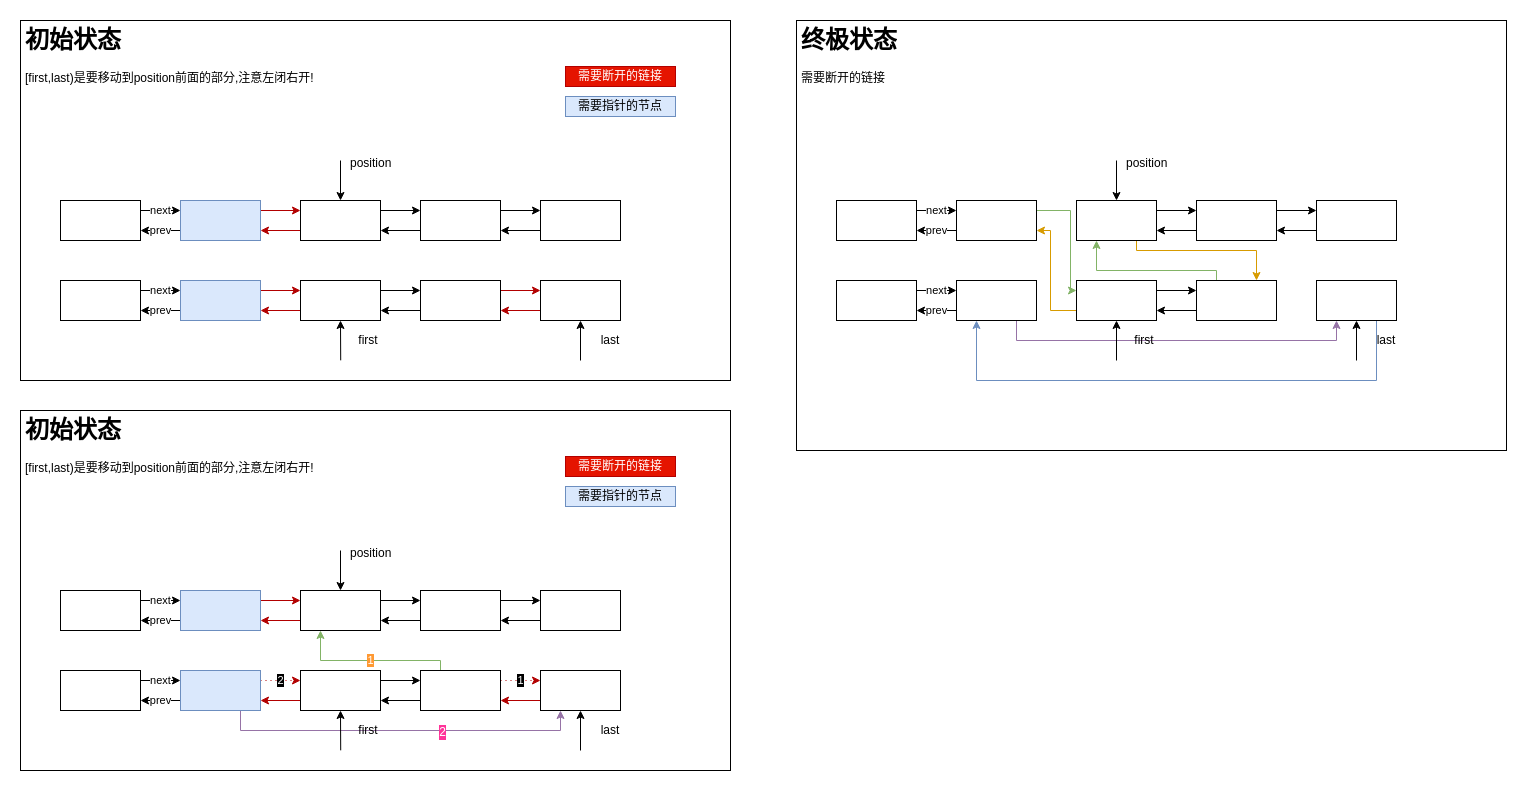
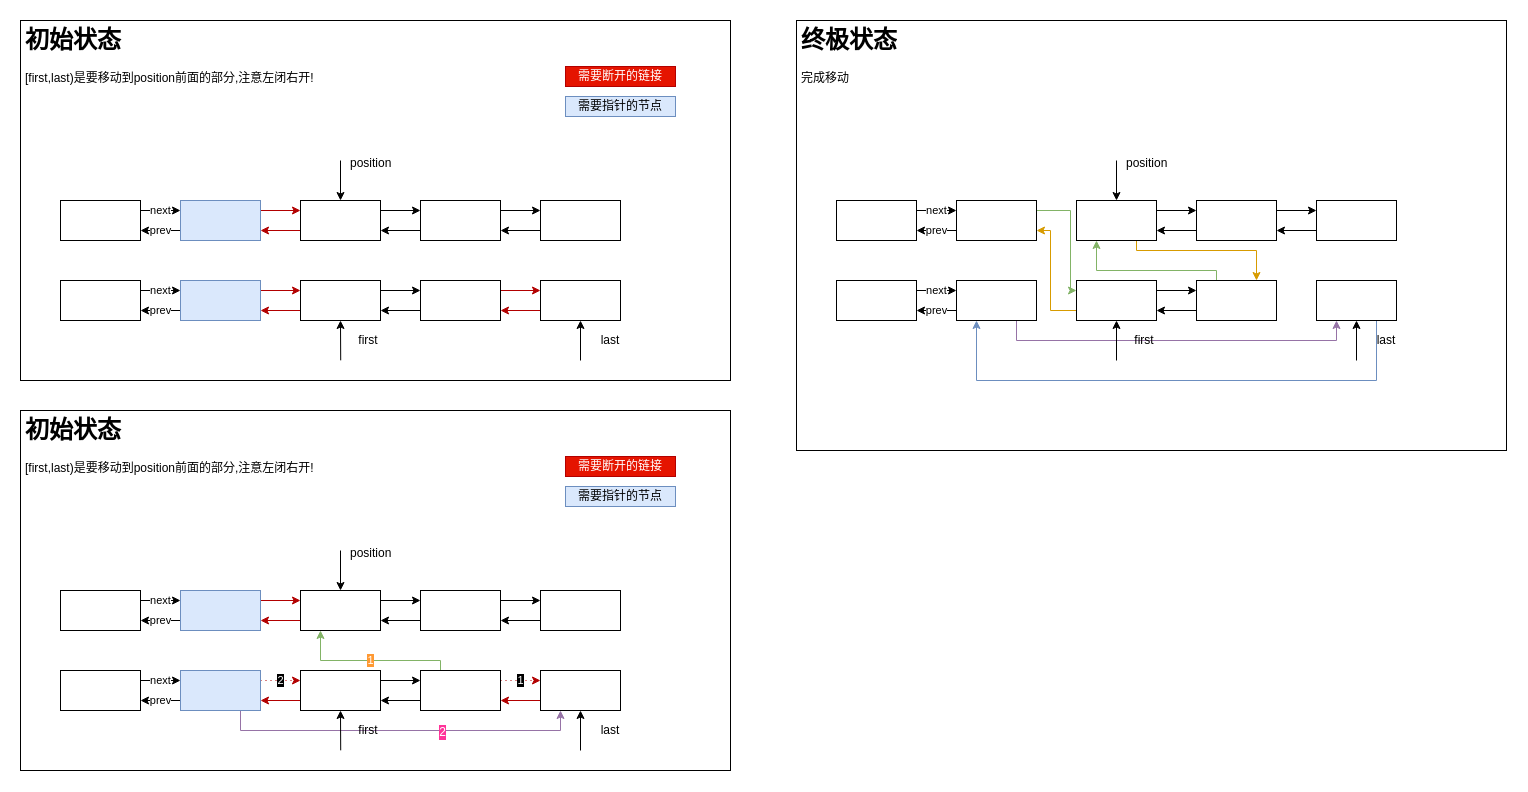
(844, 25) -> (826, 25)
